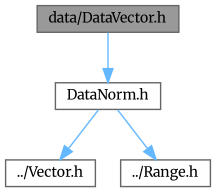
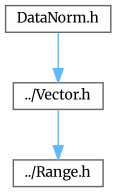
(108, 19) -> none
(132, 129) -> (58, 128)
